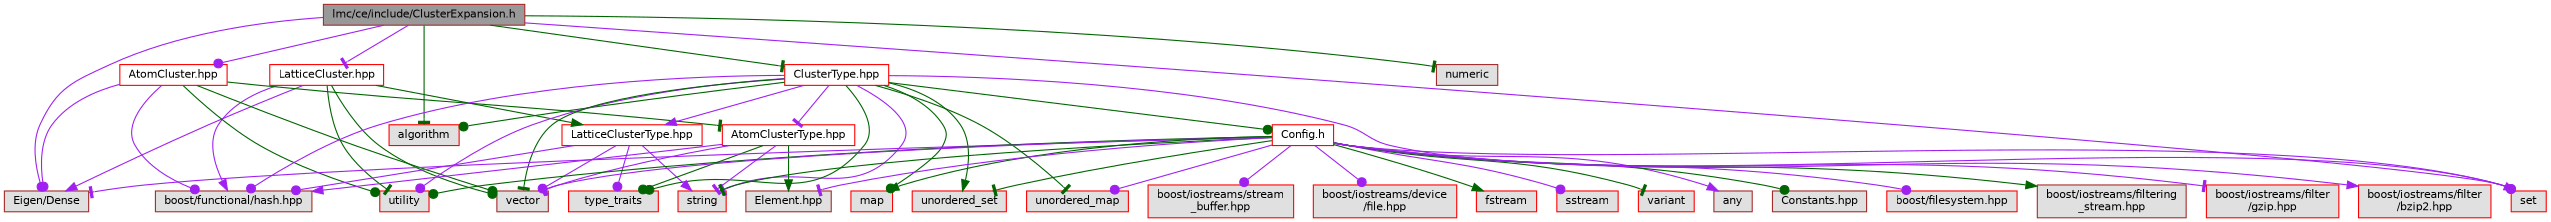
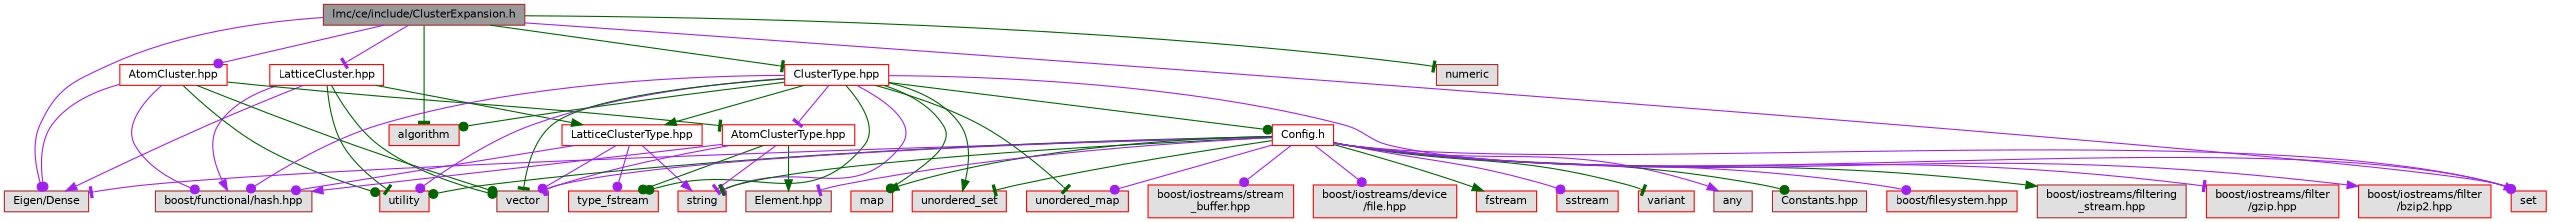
(740, 103) -> (740, 103)
(613, 201) -> (613, 201)
